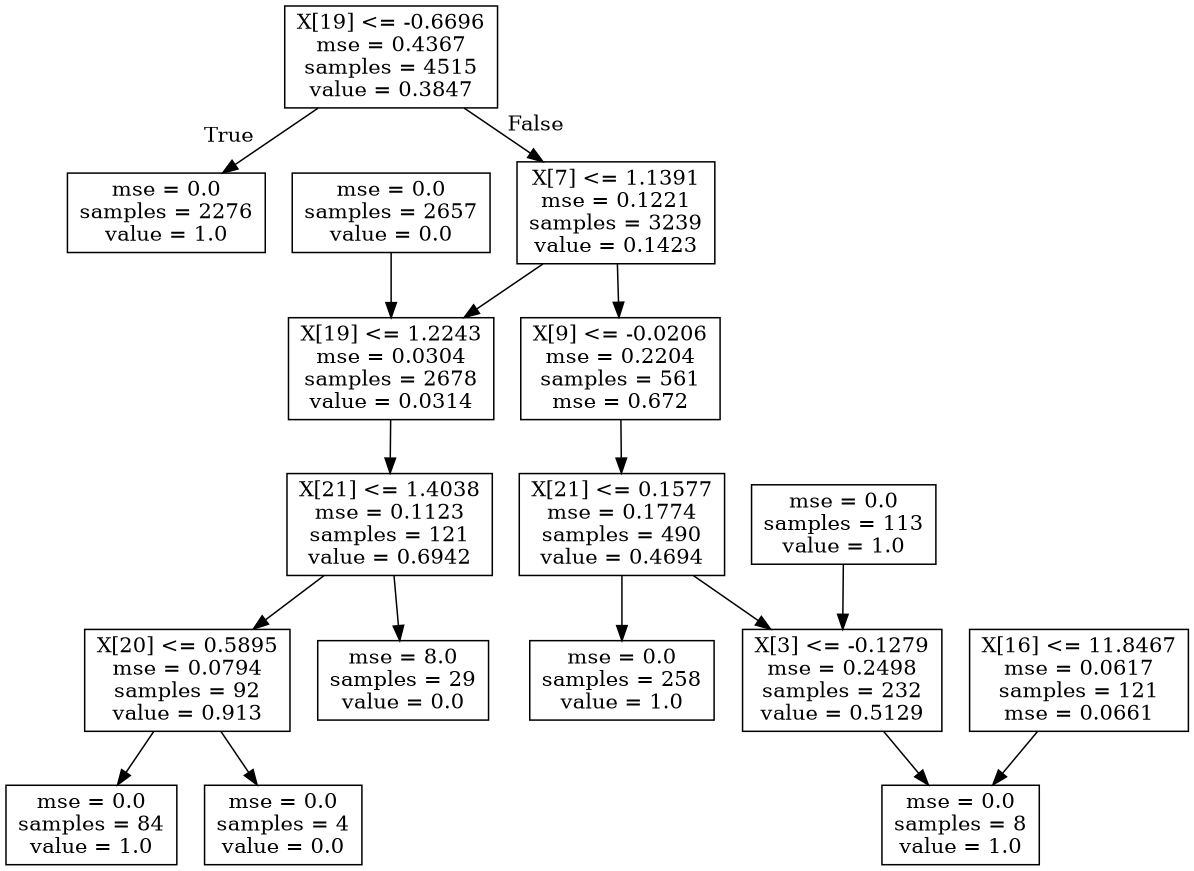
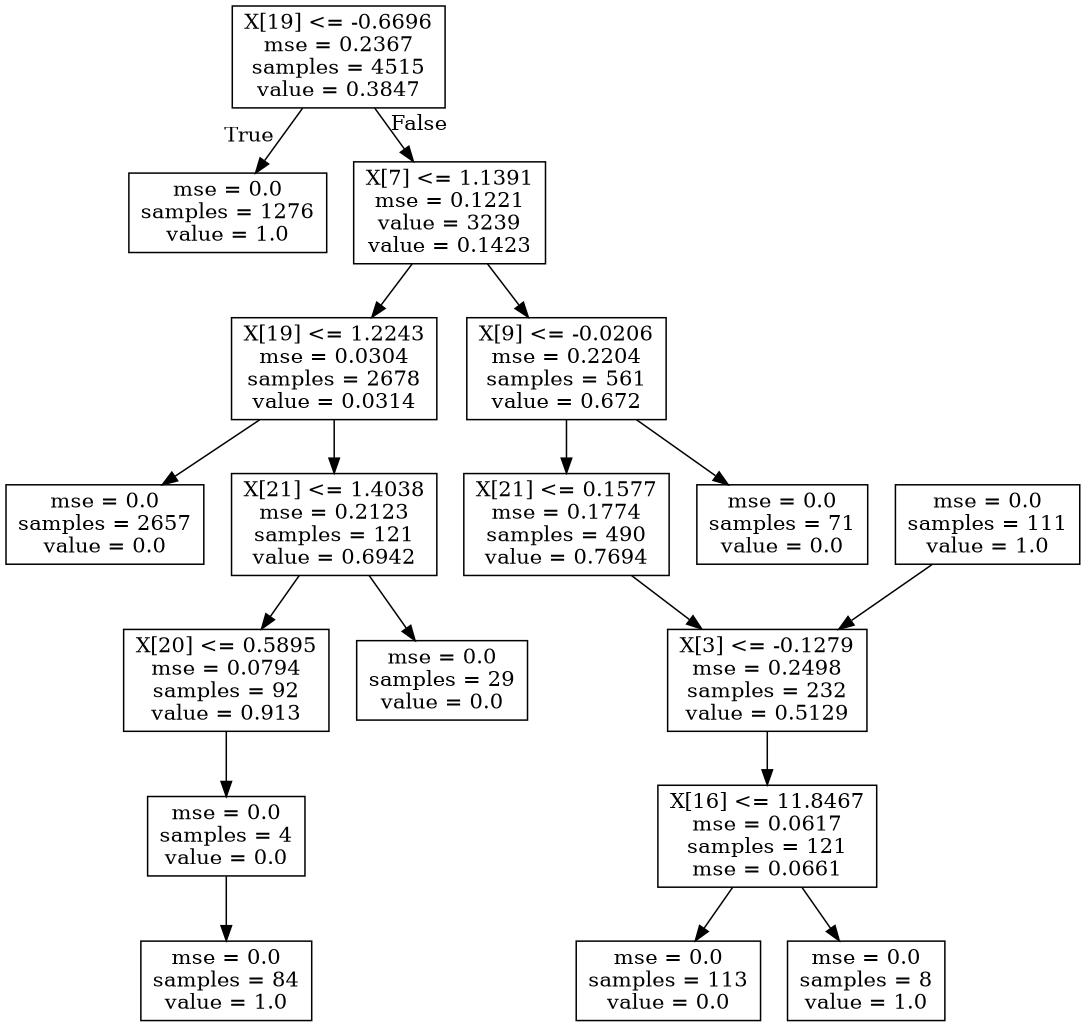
(391, 57) -> (339, 57)
(166, 213) -> (228, 213)
(616, 213) -> (450, 213)
(391, 278) -> (217, 448)
(620, 369) -> (566, 369)
(390, 525) -> (334, 525)
(622, 525) -> (566, 525)
none -> (782, 525)
(844, 525) -> (988, 525)
(403, 680) -> (442, 680)
(622, 680) -> none
(140, 752) -> (226, 901)
(901, 752) -> (767, 751)
none -> (668, 981)
